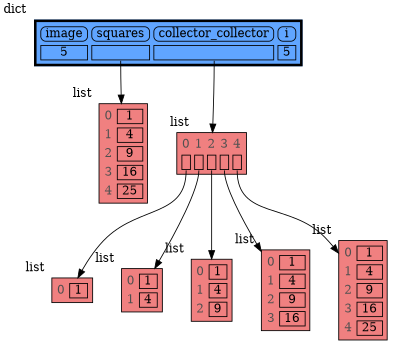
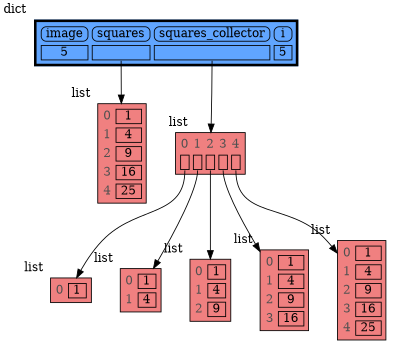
(214, 34) -> (212, 34)
